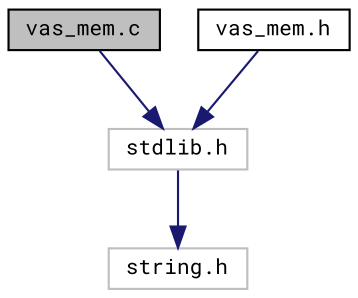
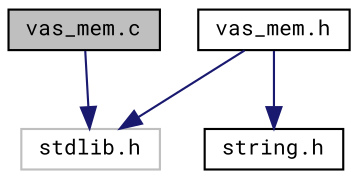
(178, 198) -> (274, 79)
(178, 269) -> (274, 149)
